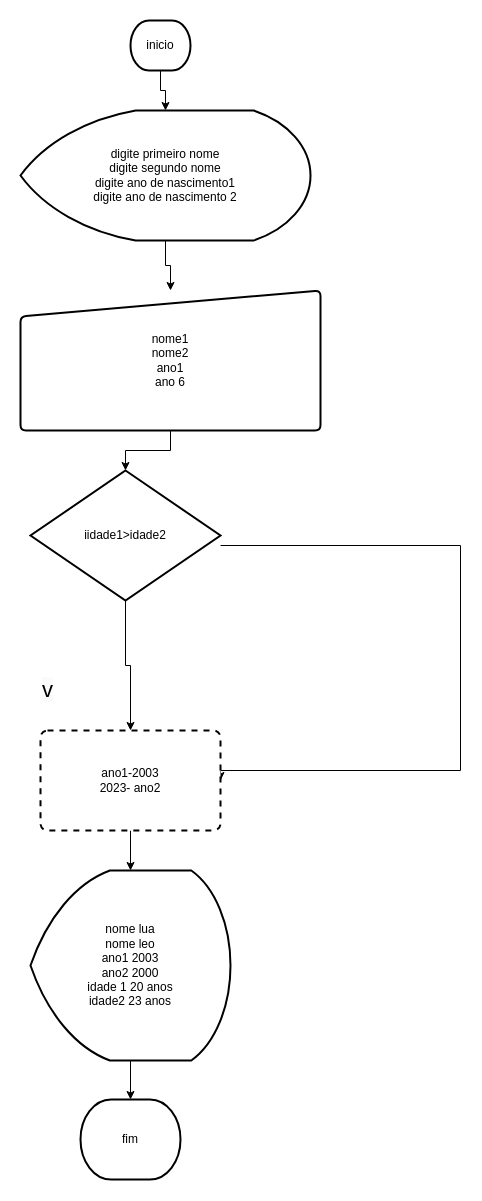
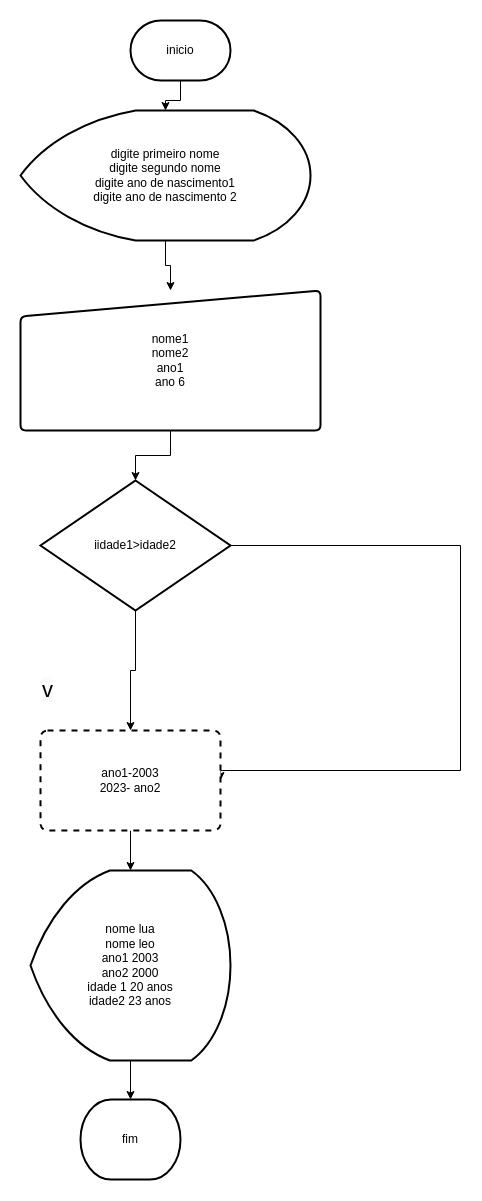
(161, 46) -> (181, 51)
(126, 536) -> (136, 546)
